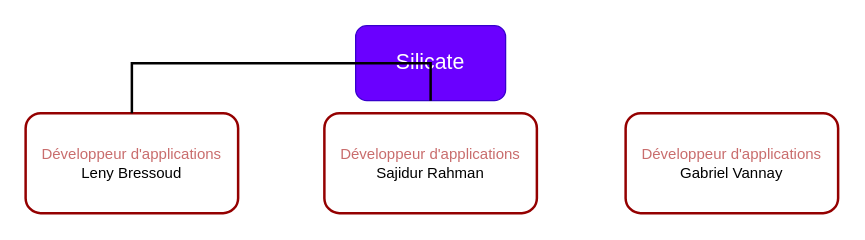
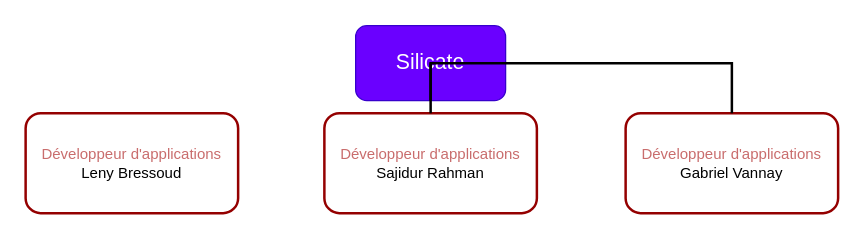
(254, 63) -> none
none -> (607, 63)
none -> (431, 107)
